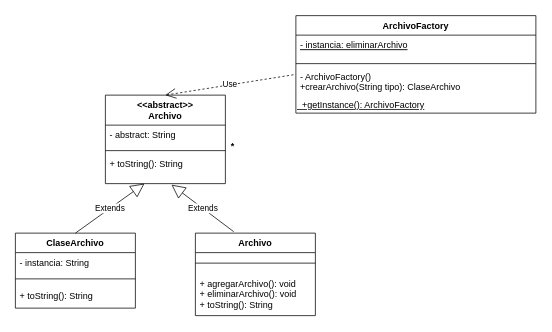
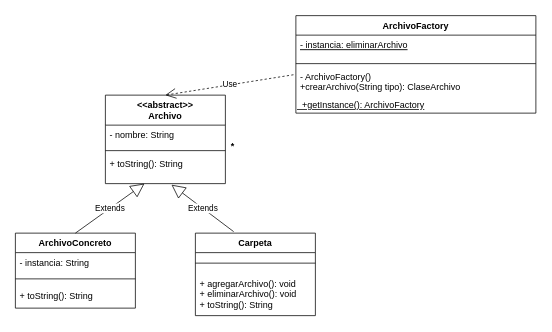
(150, 135) -> (145, 135)
(75, 243) -> (75, 243)
(255, 243) -> (255, 243)
